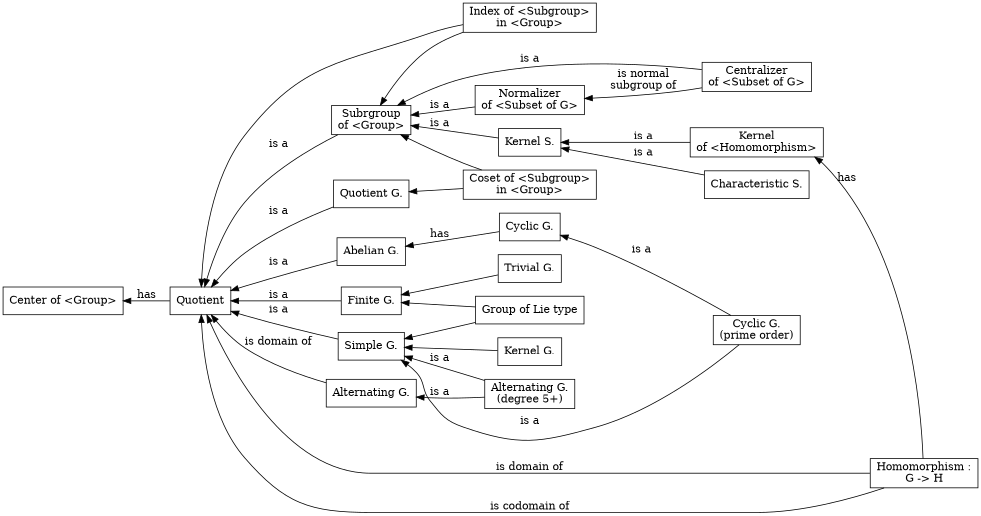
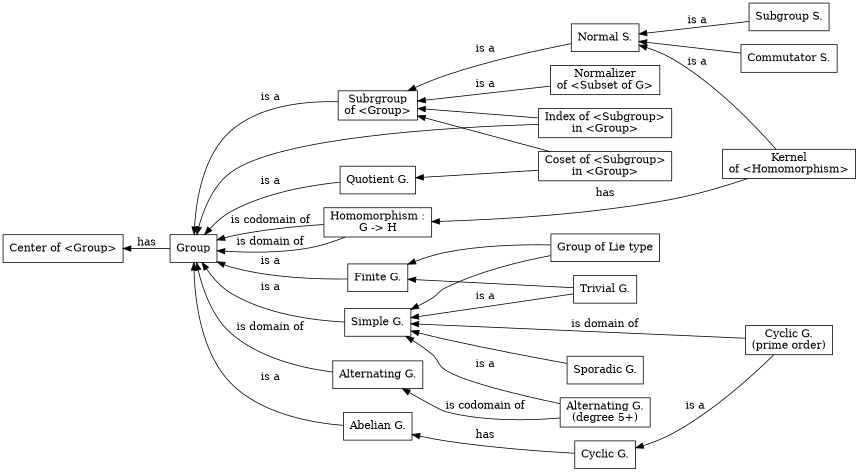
none -> (789, 58)
(757, 77) -> none
(530, 142) -> (605, 38)
(757, 185) -> (789, 17)
(200, 301) -> (194, 249)
(898, 301) -> (595, 211)
none -> (496, 305)
(530, 352) -> (605, 370)
(440, 392) -> (485, 406)
(530, 421) -> (605, 324)
